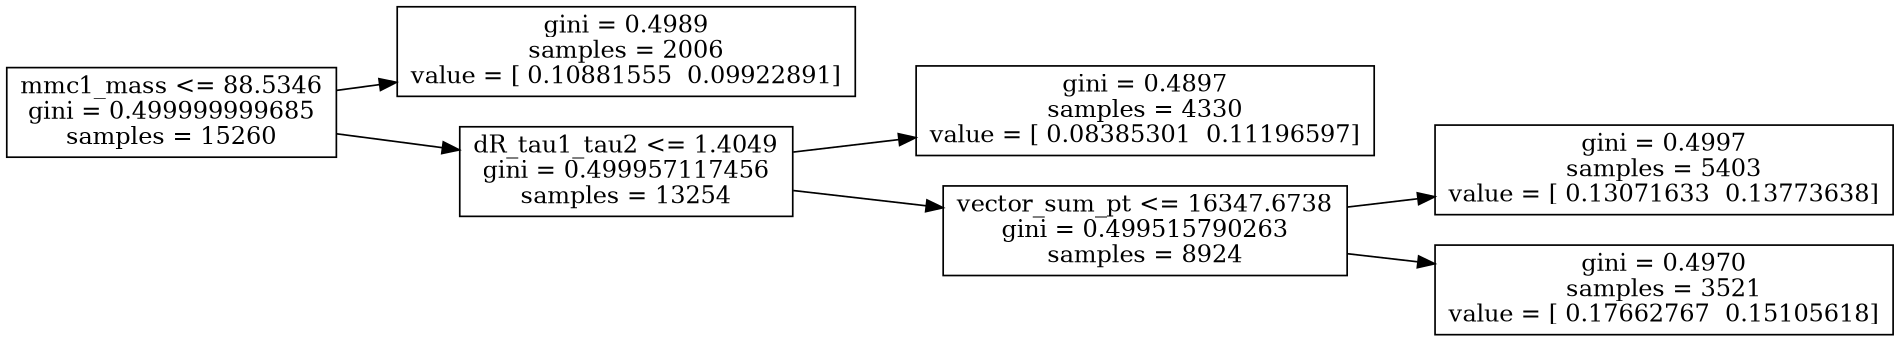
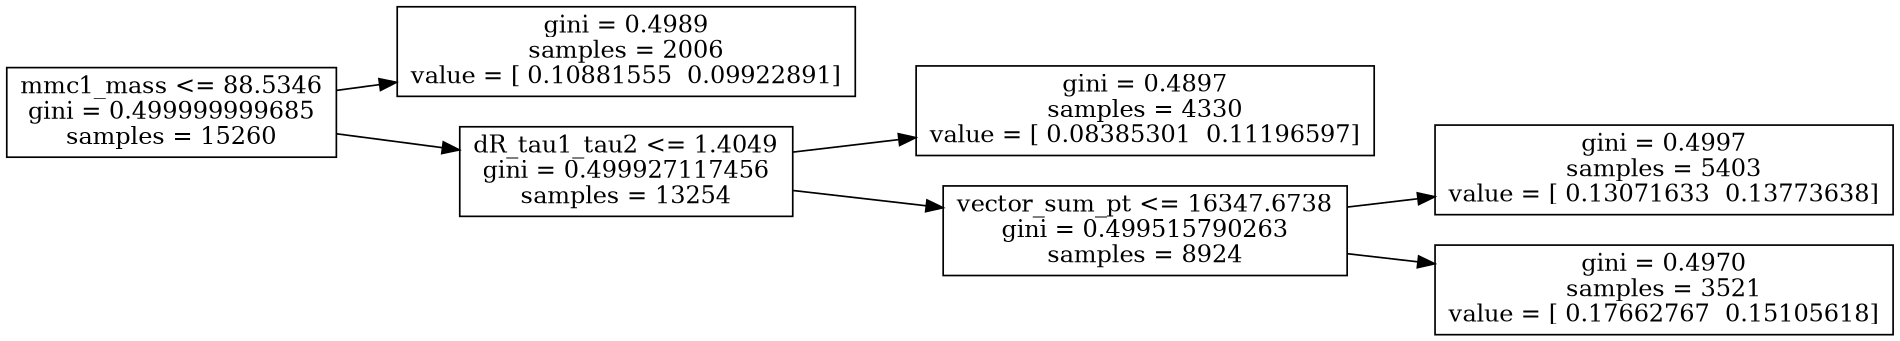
(626, 172) -> (626, 172)
